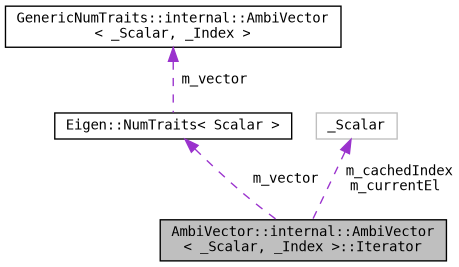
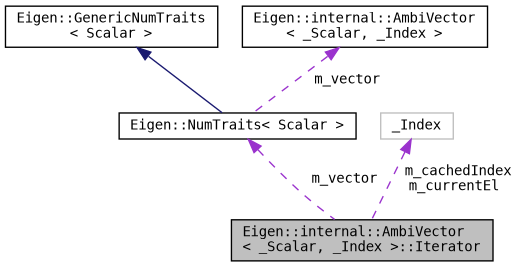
none -> (112, 27)
(173, 27) -> (365, 27)
(357, 126) -> (417, 126)
(303, 240) -> (362, 240)
